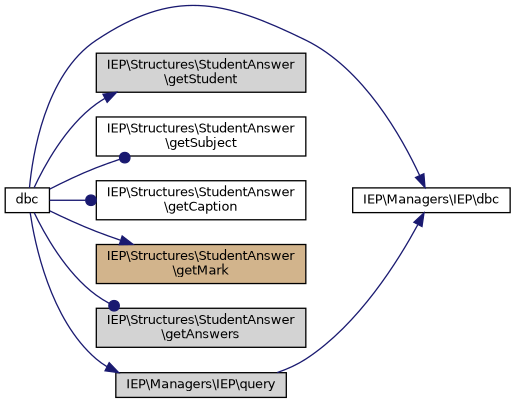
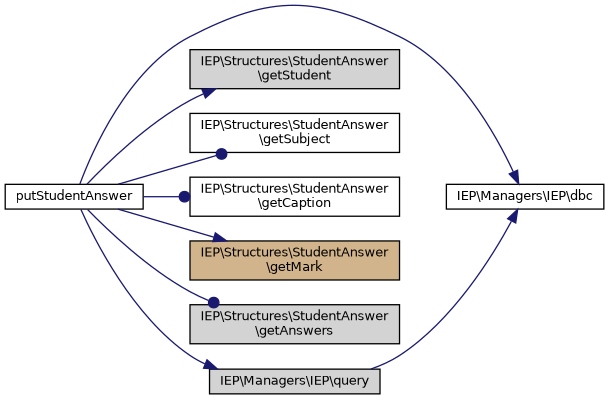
(27, 200) -> (74, 197)
